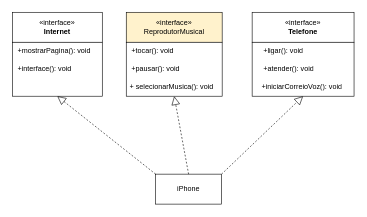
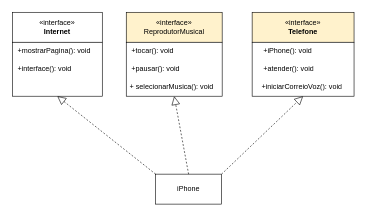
(303, 27) -> (303, 27)
(287, 51) -> (290, 51)
